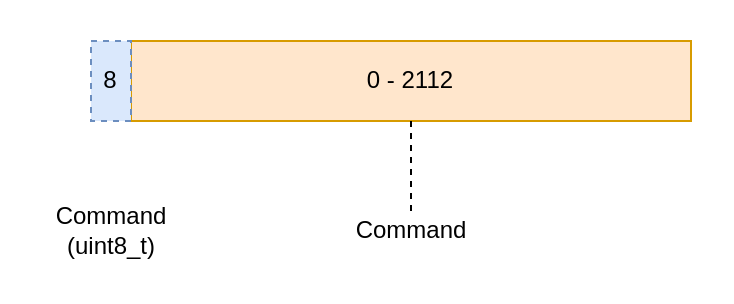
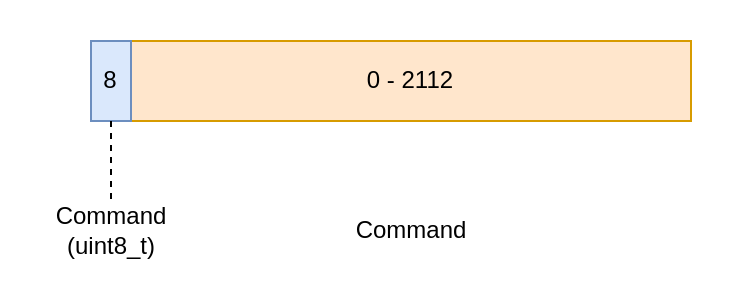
(111, 81) -> (111, 81)
none -> (111, 160)
(411, 167) -> none
